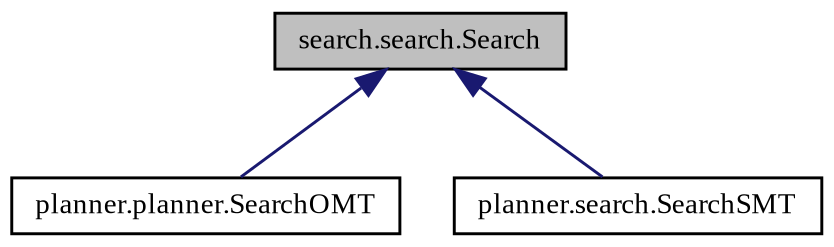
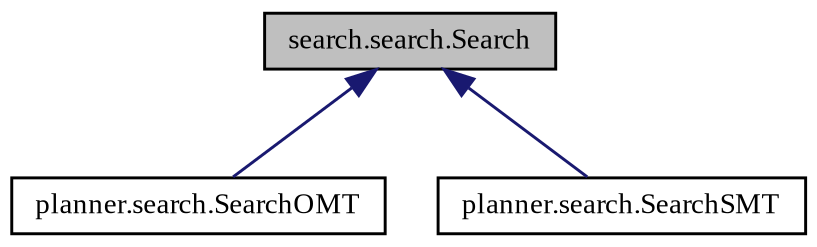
(206, 206) -> (198, 206)
